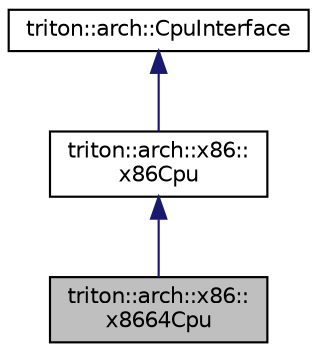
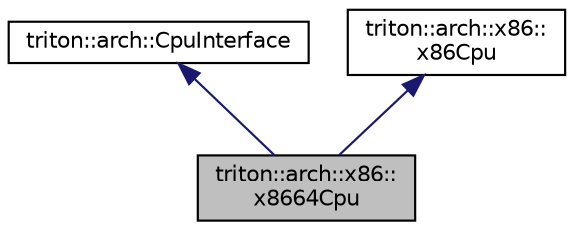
(159, 102) -> (235, 117)
